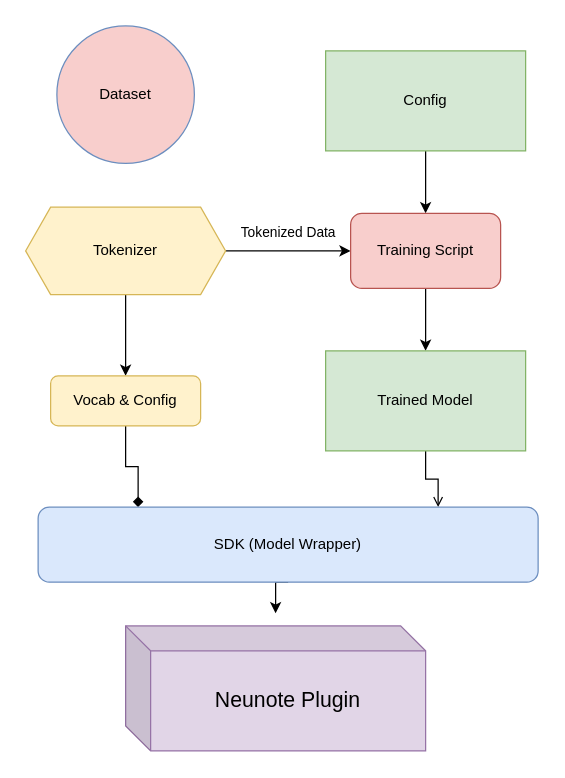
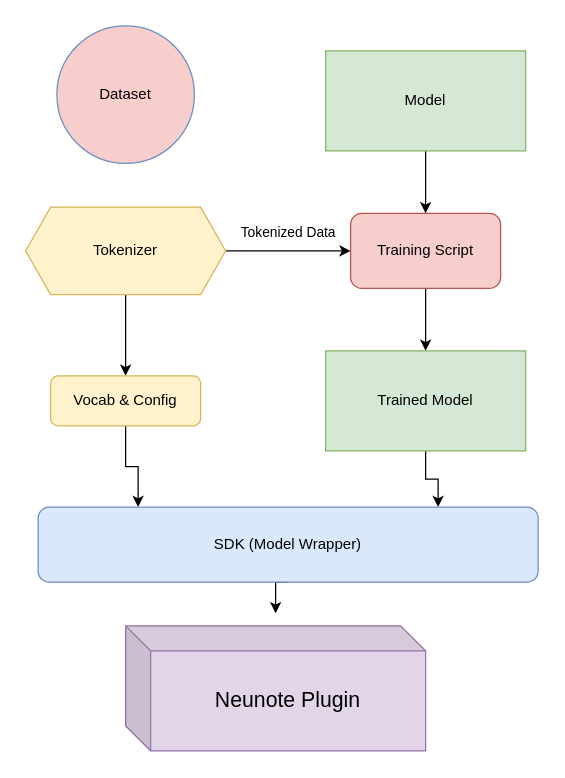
(426, 101) -> (426, 101)
(138, 496) -> (138, 497)
(438, 499) -> (438, 497)
